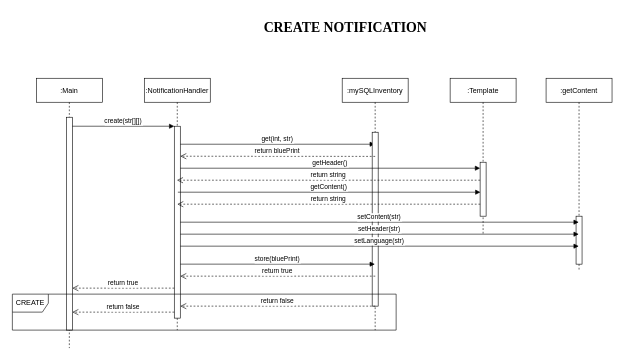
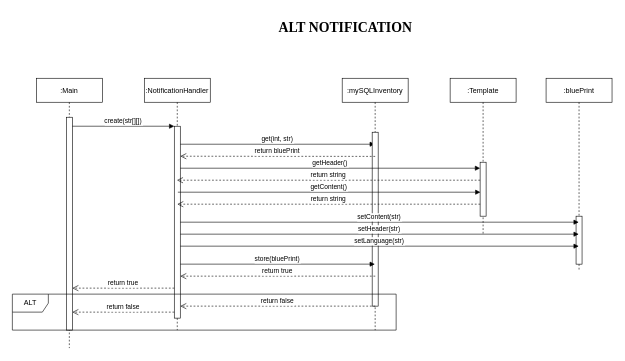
(346, 27) -> (346, 27)
(579, 91) -> (579, 91)
(30, 303) -> (30, 303)
